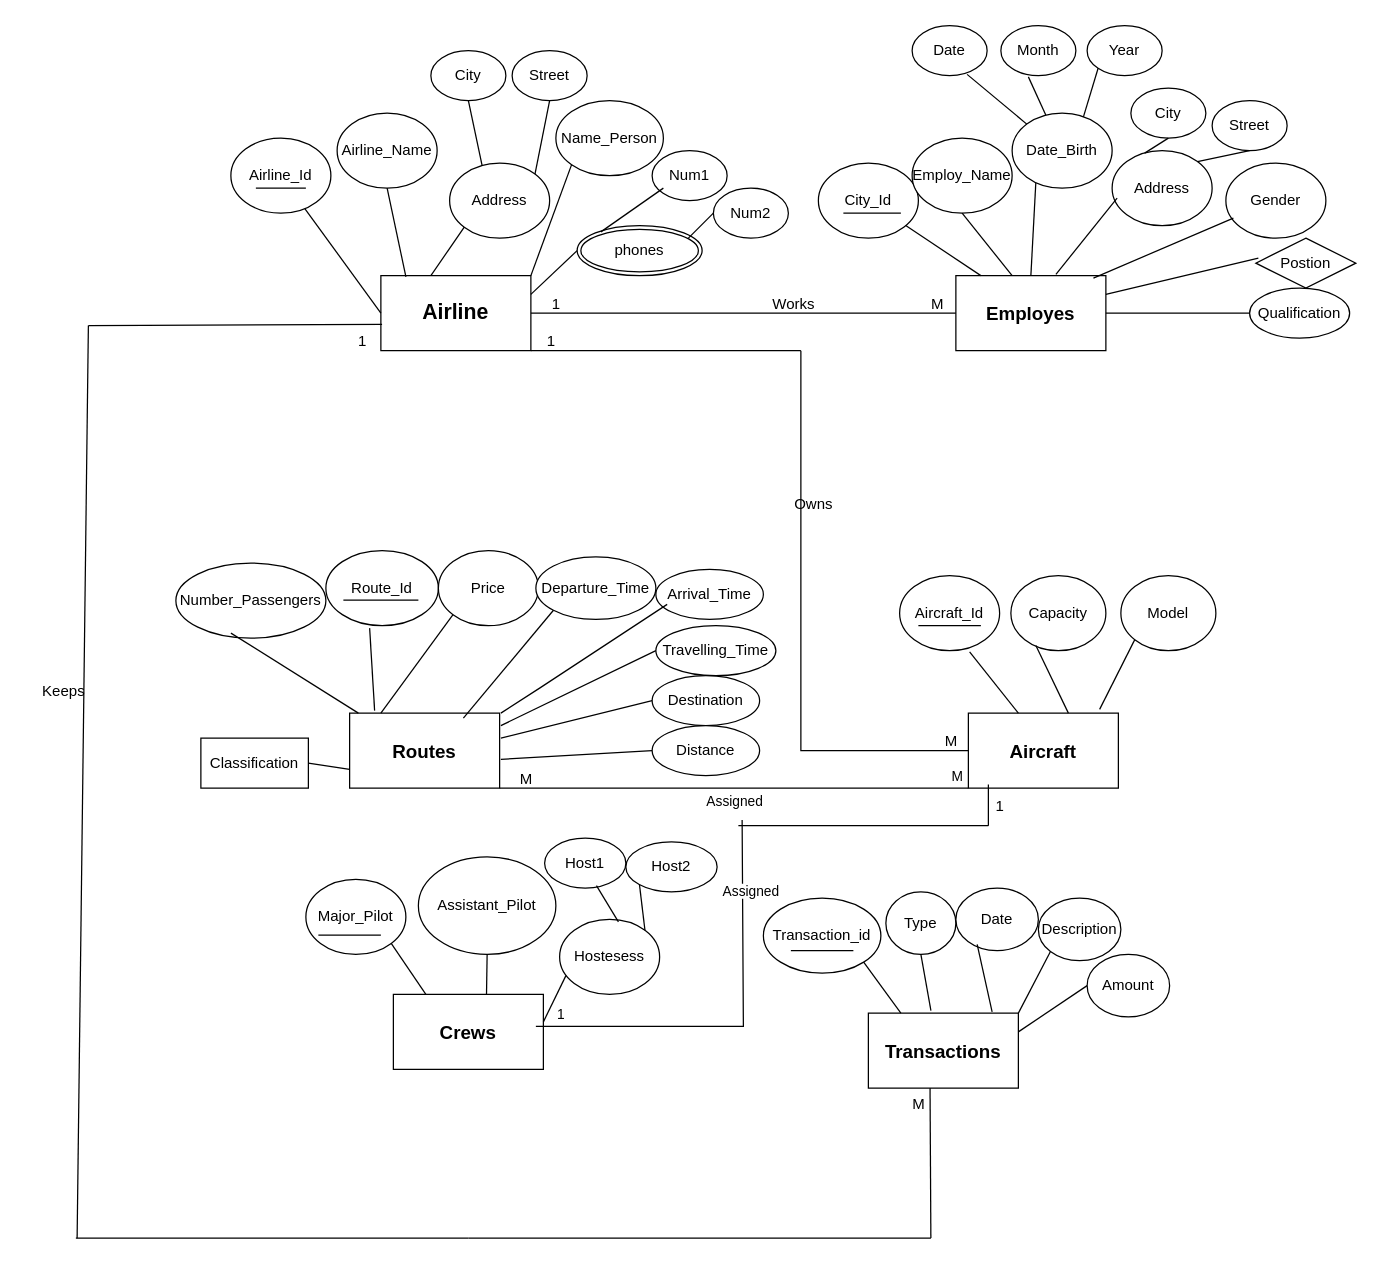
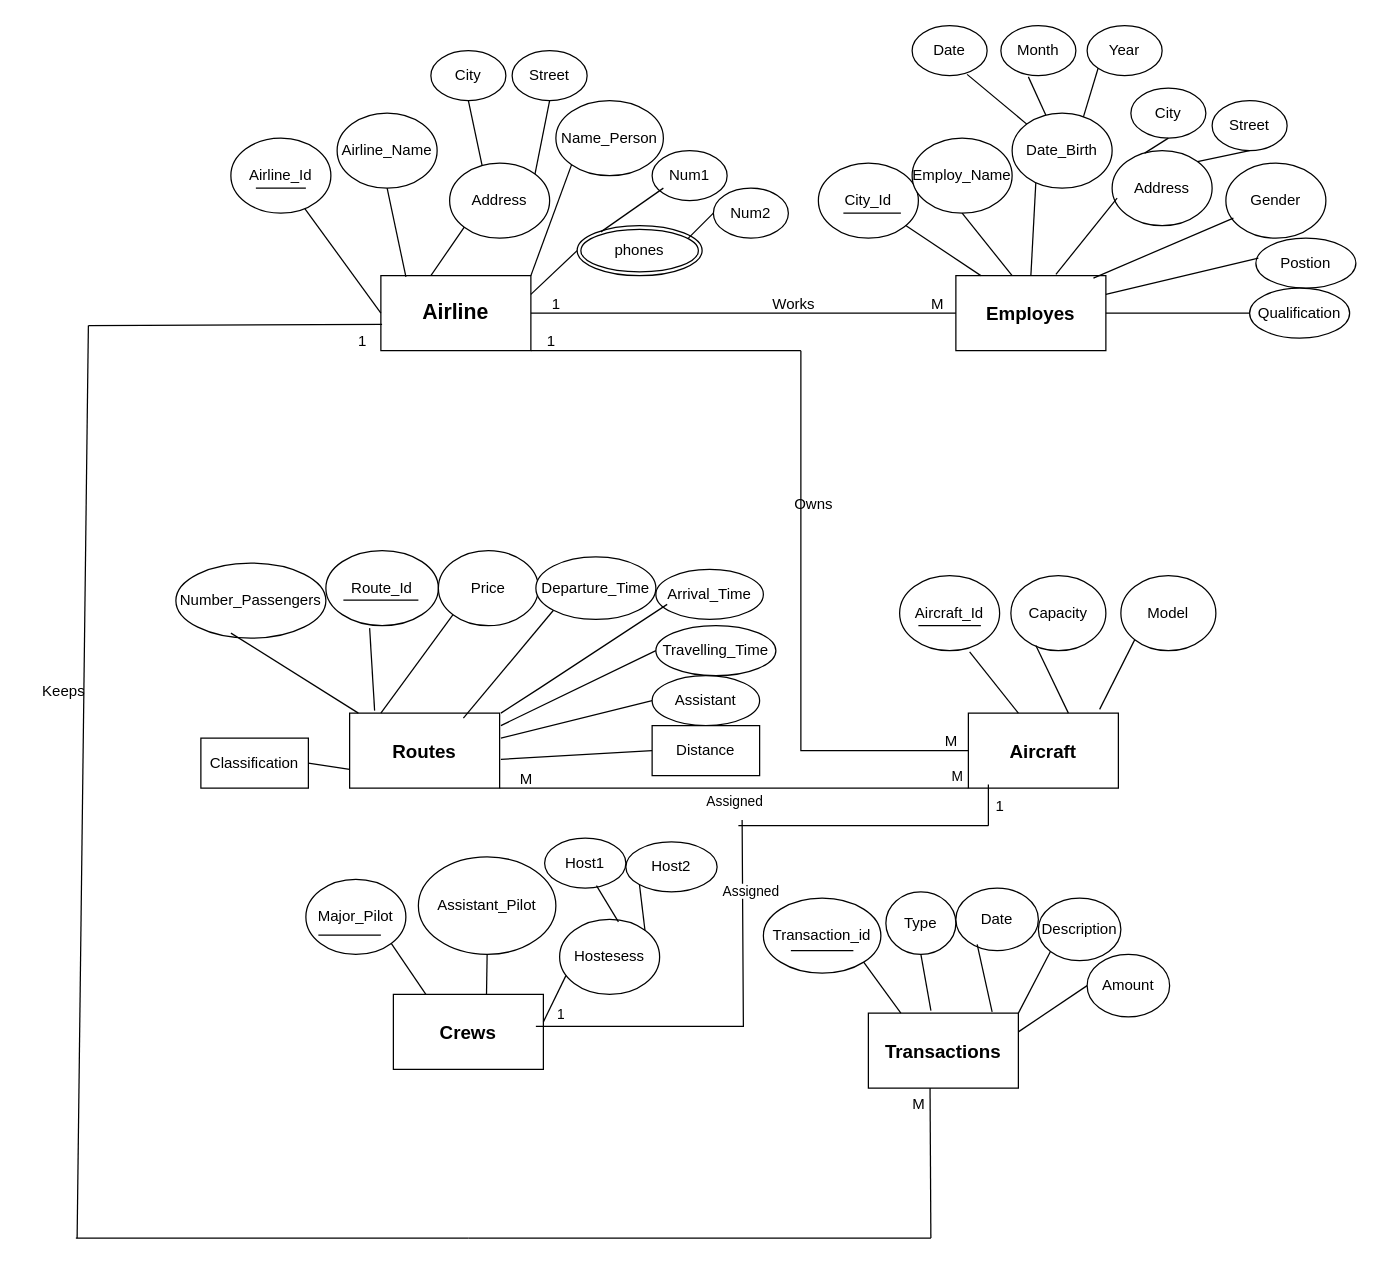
(1306, 263) -> (1306, 263)
(706, 701) -> (706, 701)
(706, 751) -> (706, 751)
